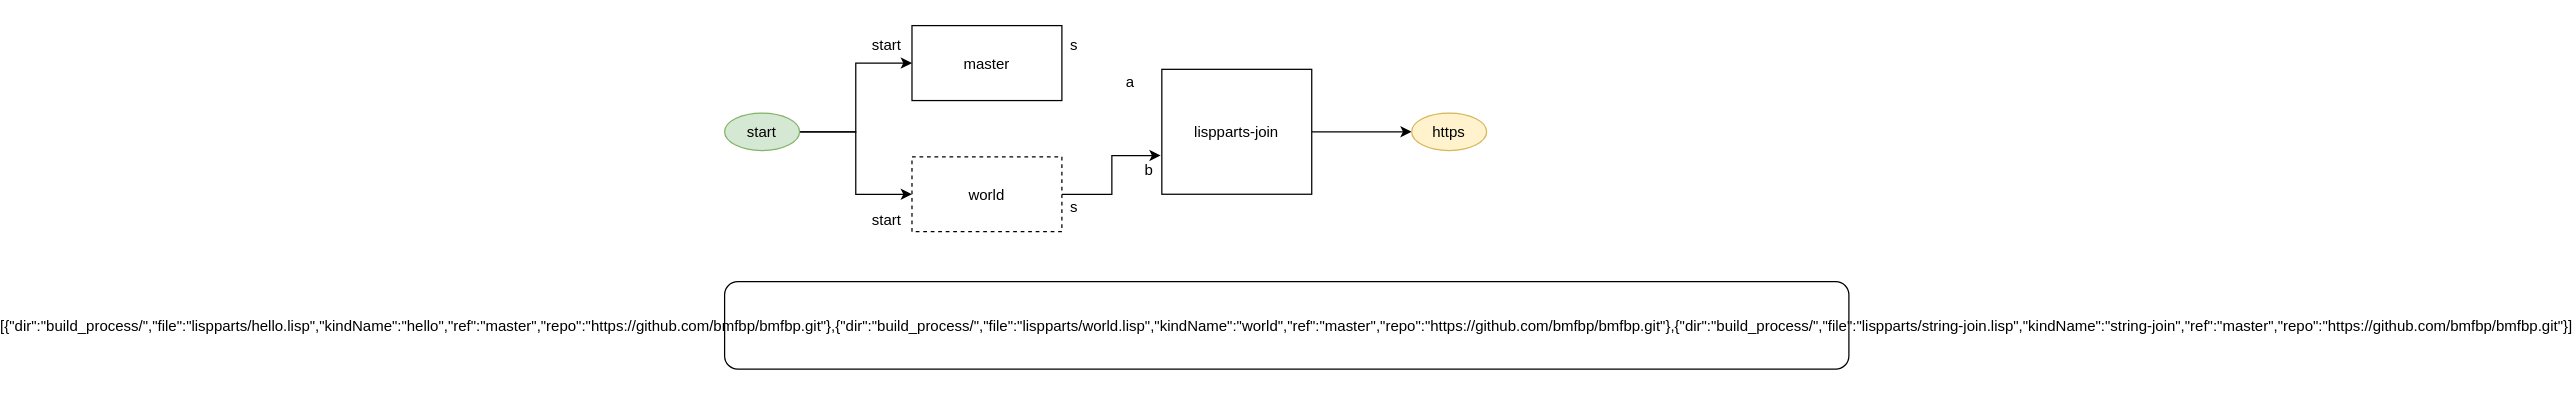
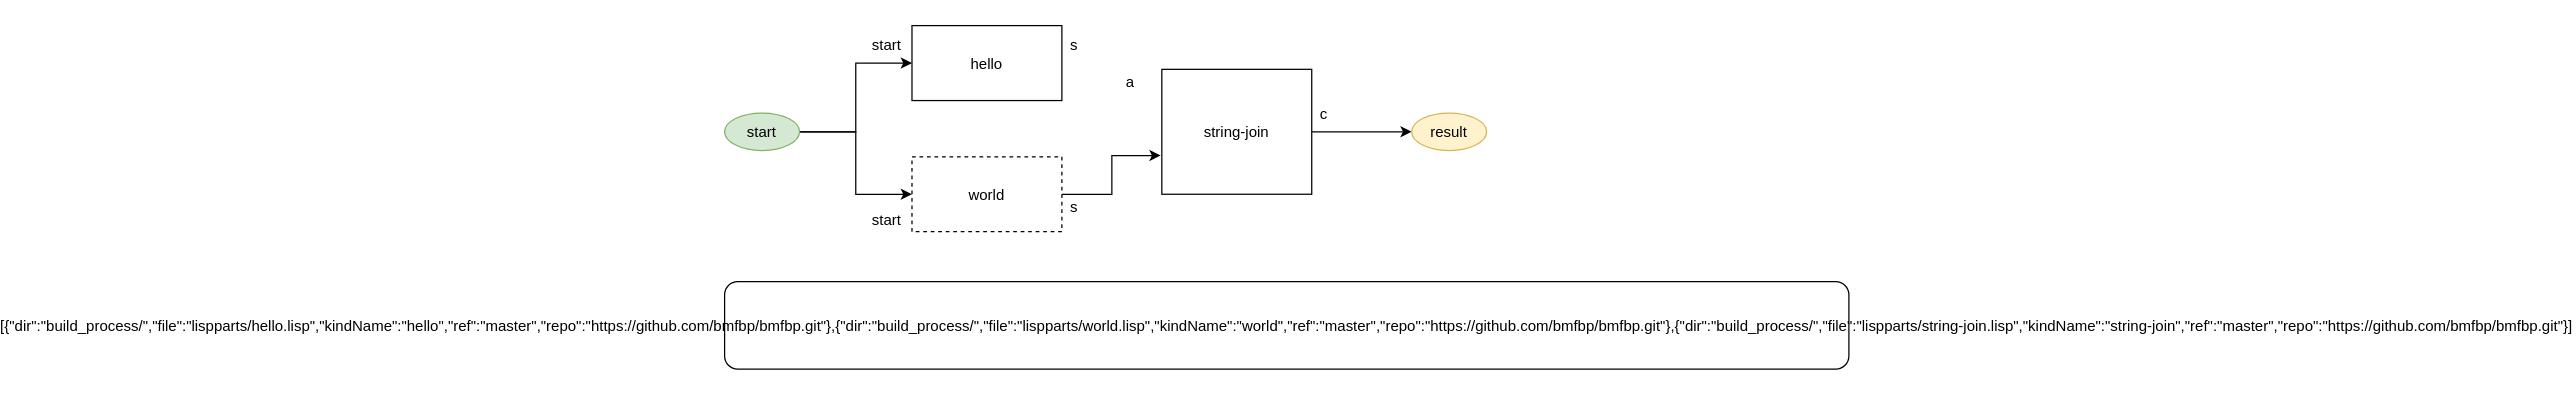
(986, 64) -> (986, 64)
none -> (1324, 113)
(1236, 133) -> (1236, 133)
(1449, 133) -> (1449, 133)
(1149, 169) -> none
